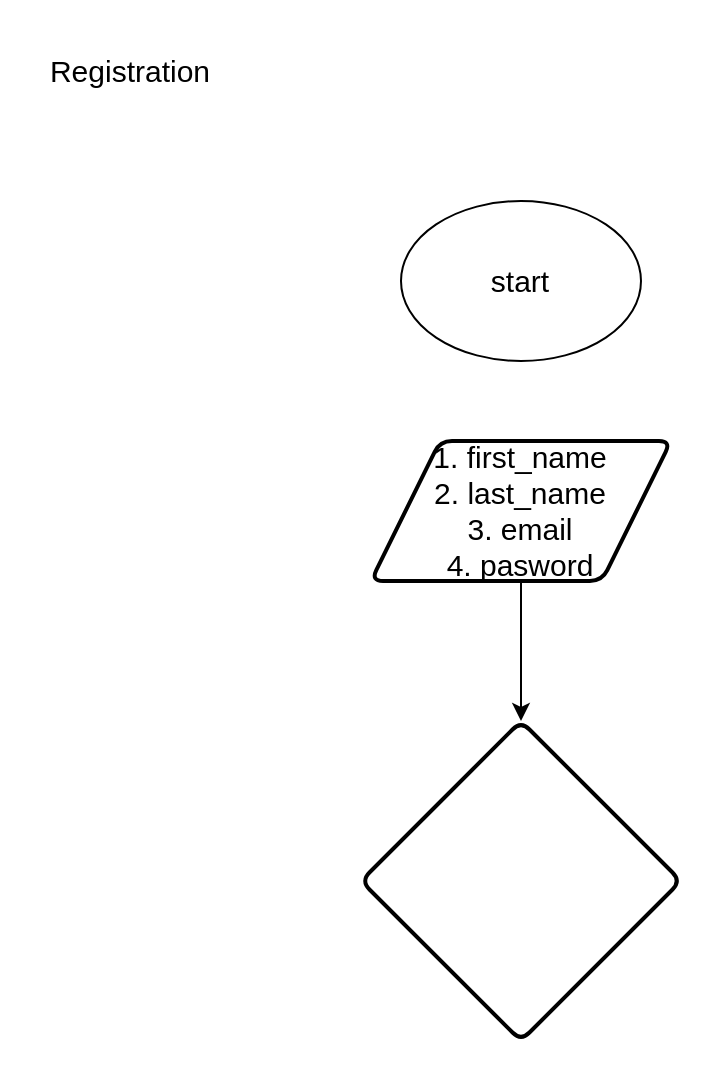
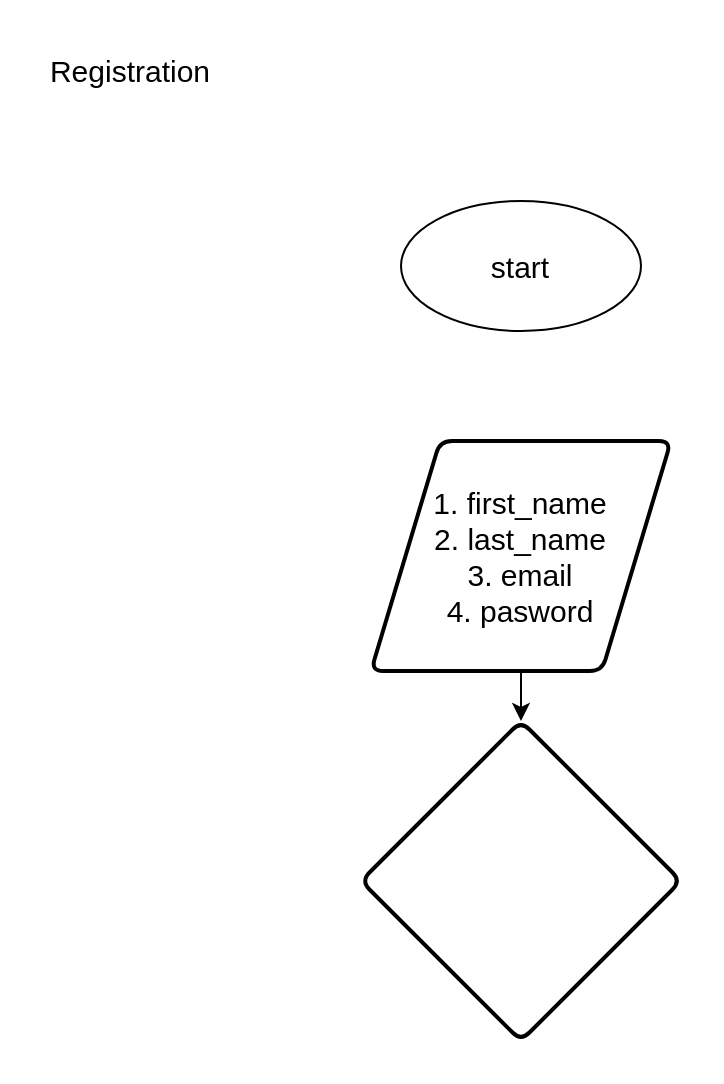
(521, 281) -> (521, 266)
(521, 511) -> (521, 556)
